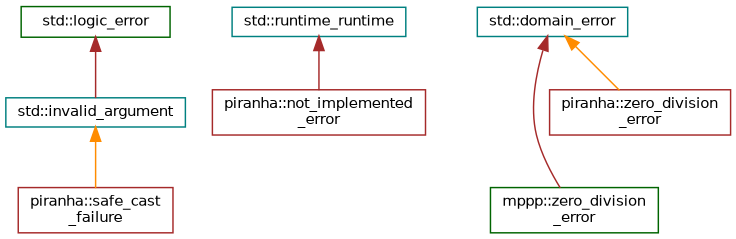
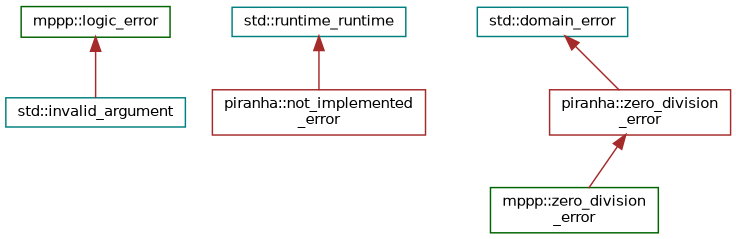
(96, 22) -> (96, 22)
(597, 68) -> (597, 68)
(534, 121) -> (603, 167)
(96, 210) -> none
